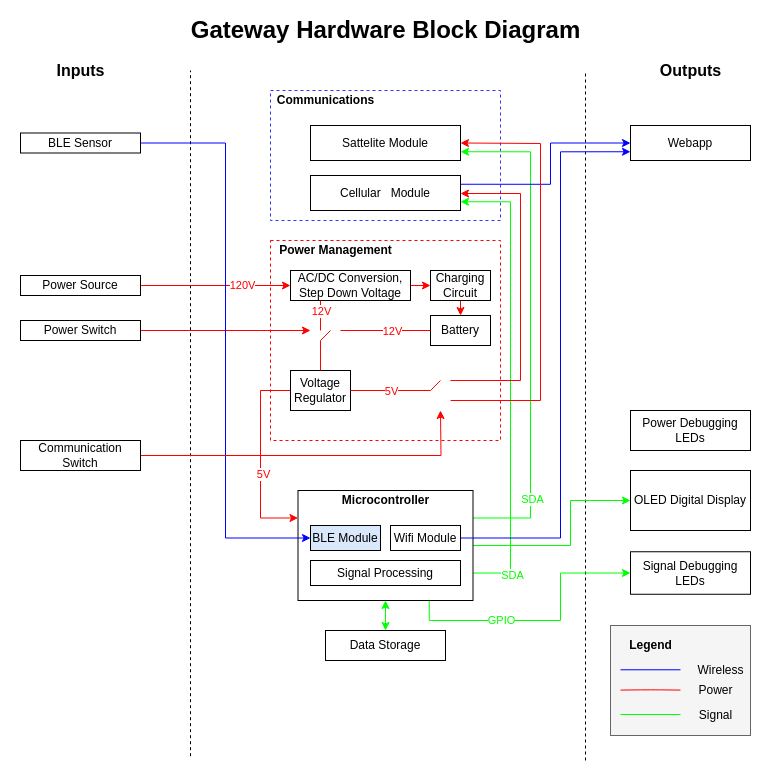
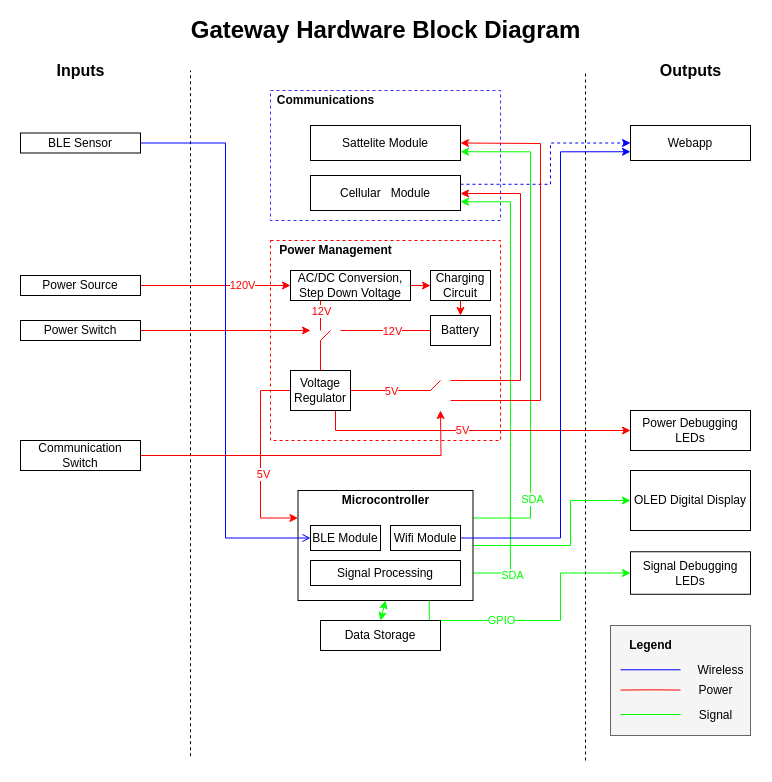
(551, 172) -> (551, 172)
none -> (470, 431)
(302, 538) -> (303, 538)
(346, 538) -> (346, 538)
(386, 646) -> (381, 636)
